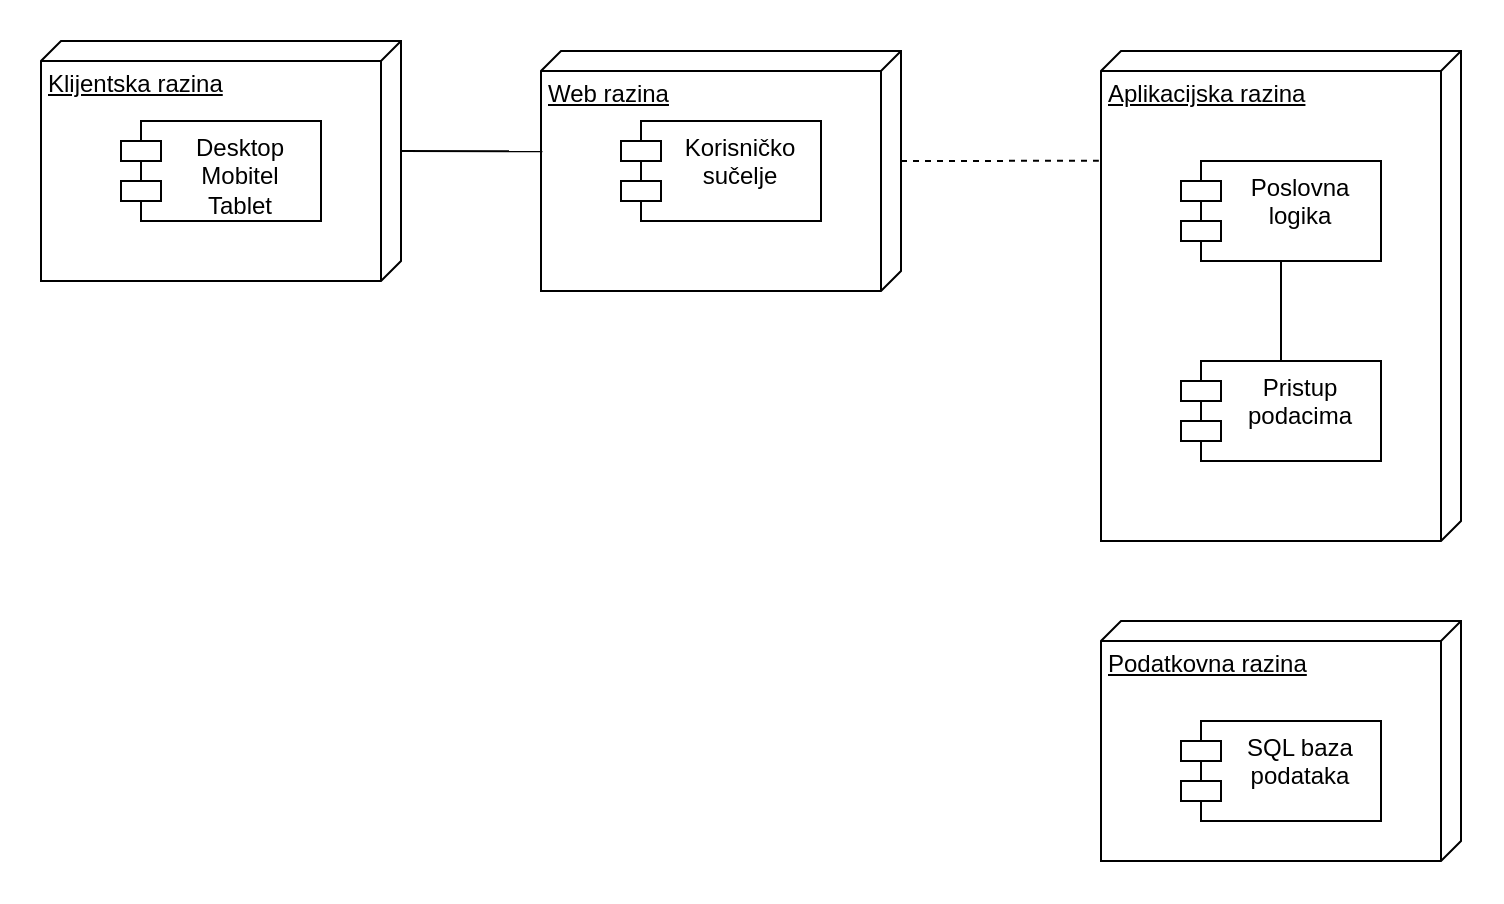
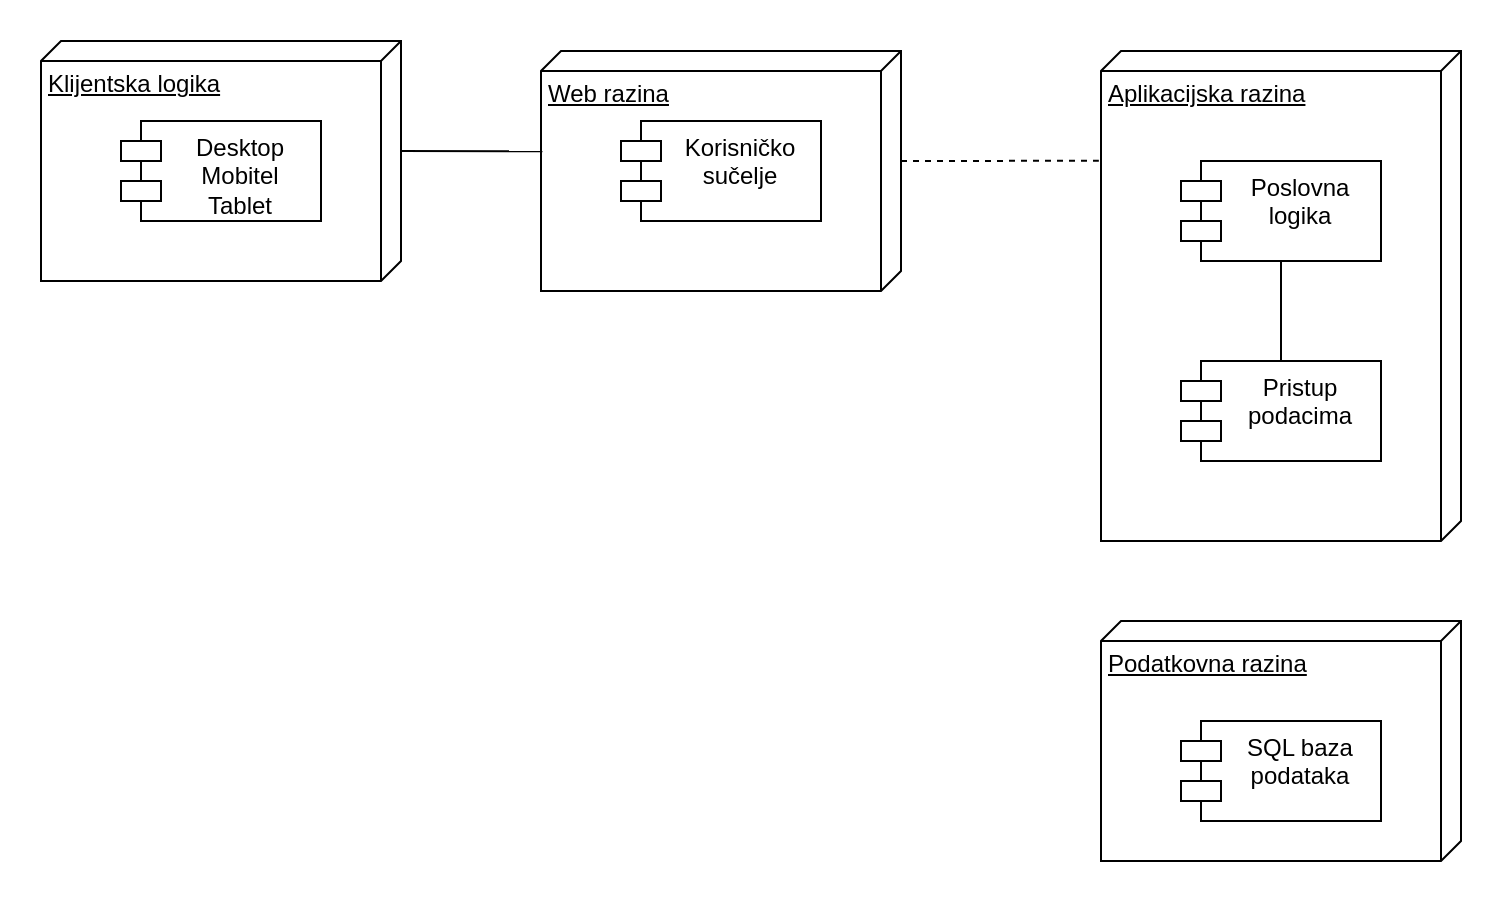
(151, 85) -> (148, 85)
